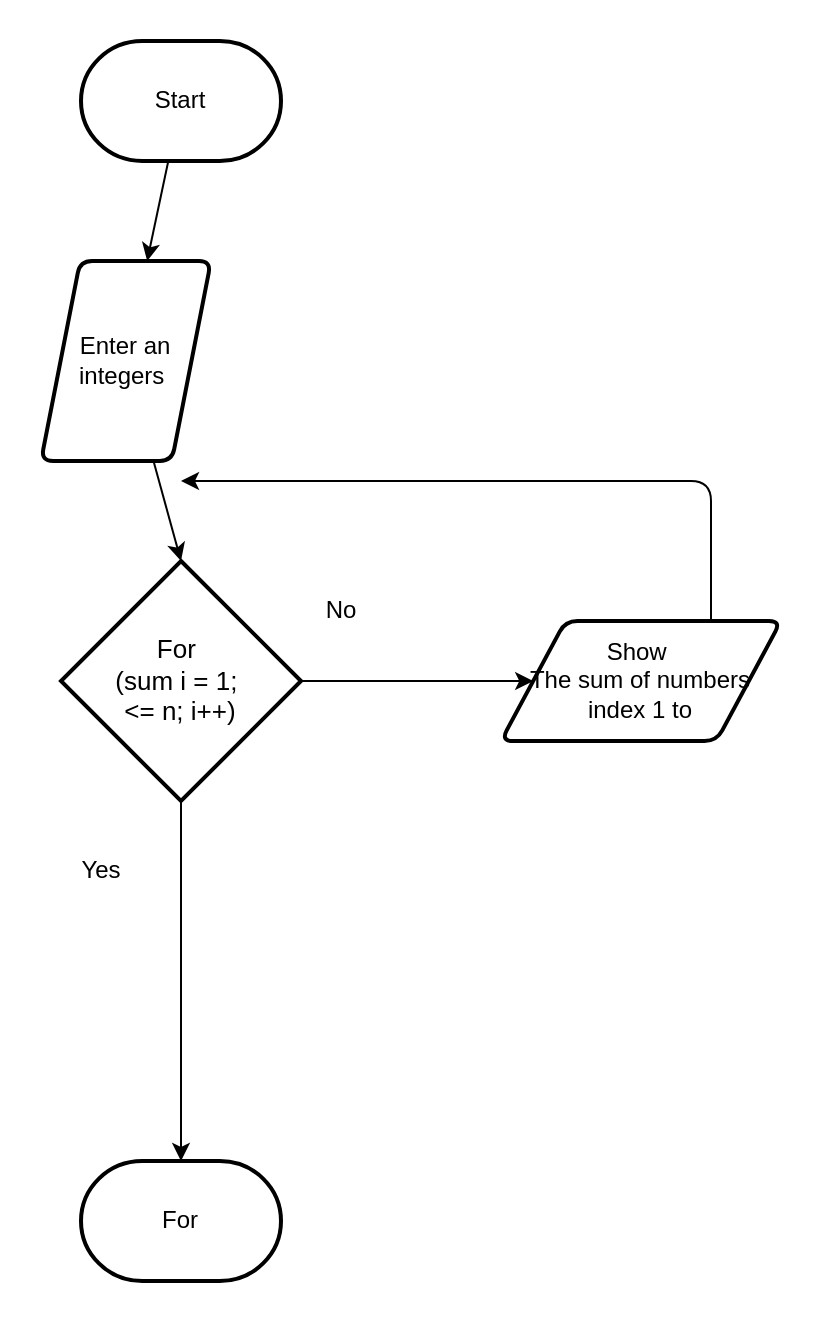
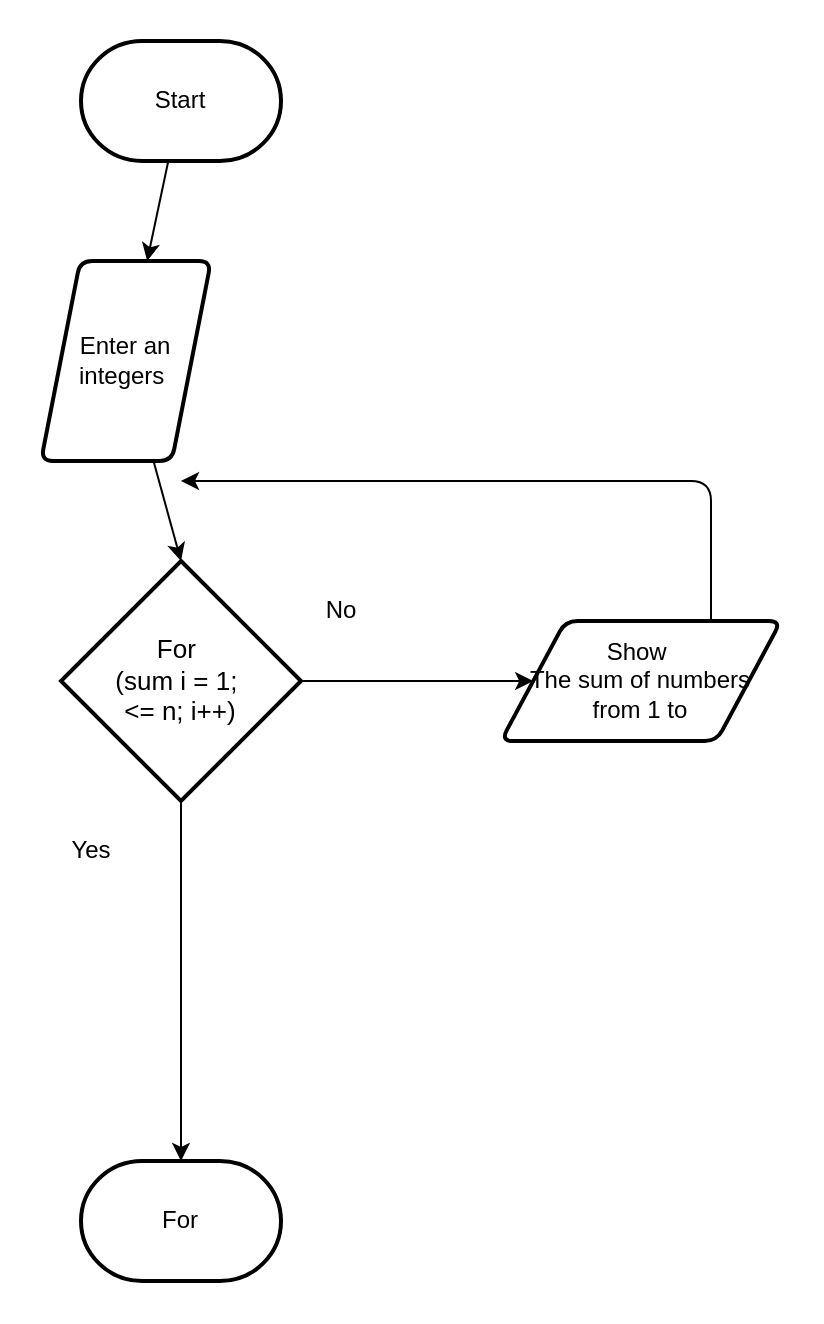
(641, 681) -> (641, 681)
(101, 871) -> (91, 851)
